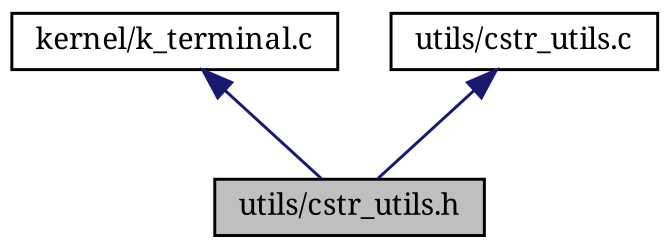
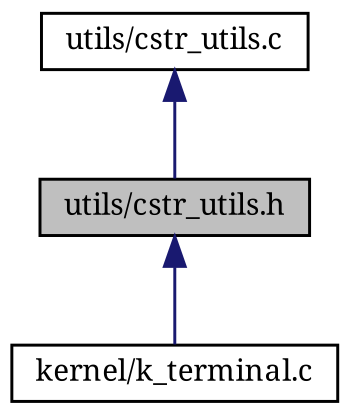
(273, 134) -> (175, 306)
